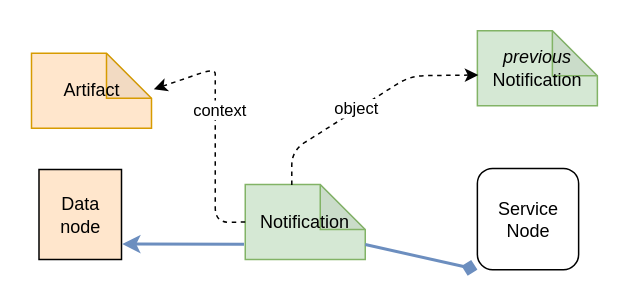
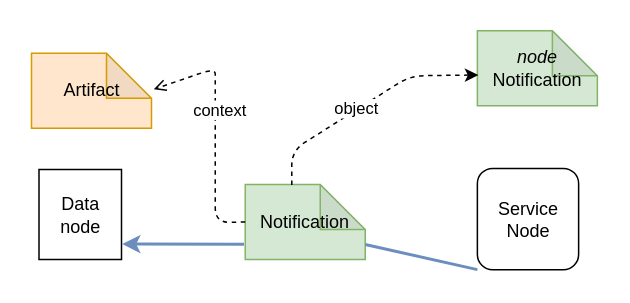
(538, 68) -> (538, 68)
(165, 86) -> (162, 87)
(80, 215) -> (80, 215)
(462, 266) -> (469, 268)
